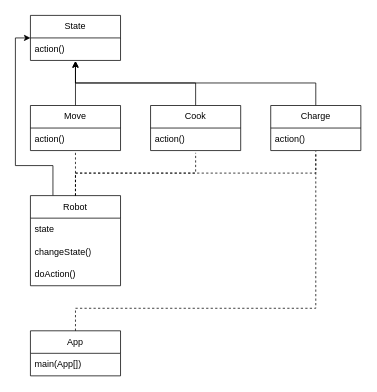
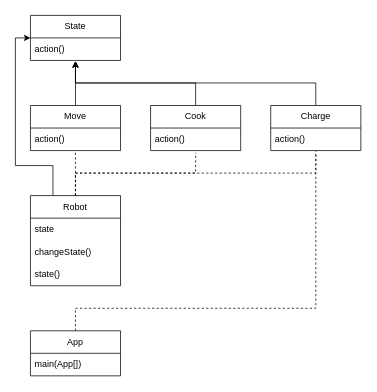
(59, 274) -> (53, 274)
